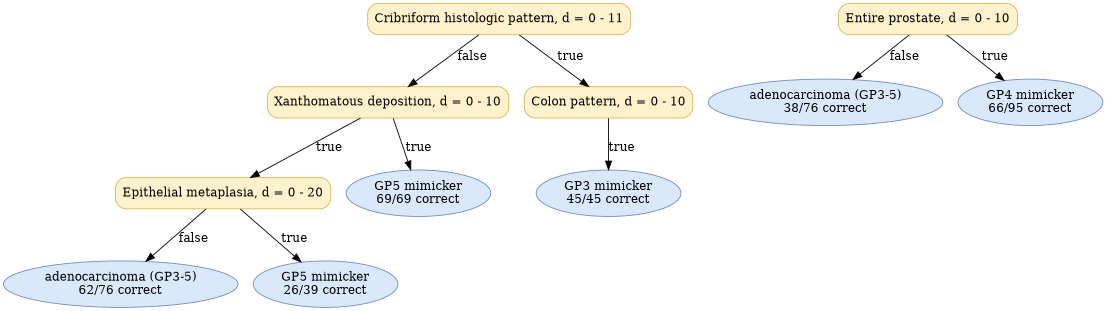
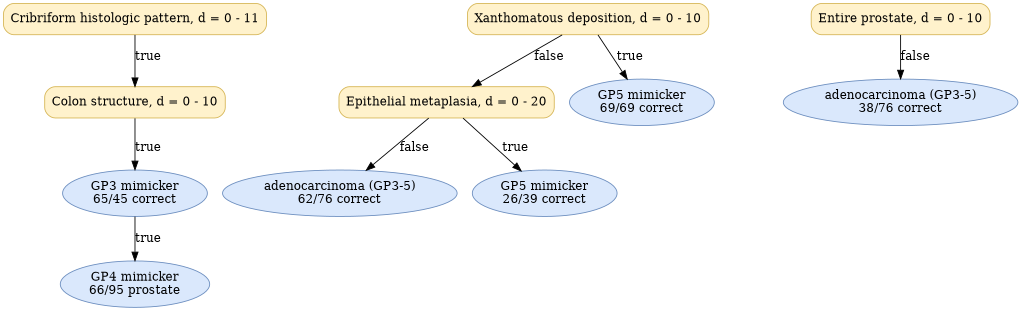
(972, 55) -> (135, 234)
(447, 58) -> none
(609, 102) -> (135, 102)
(1030, 108) -> (135, 290)
(329, 148) -> (549, 57)
(609, 199) -> (135, 199)
